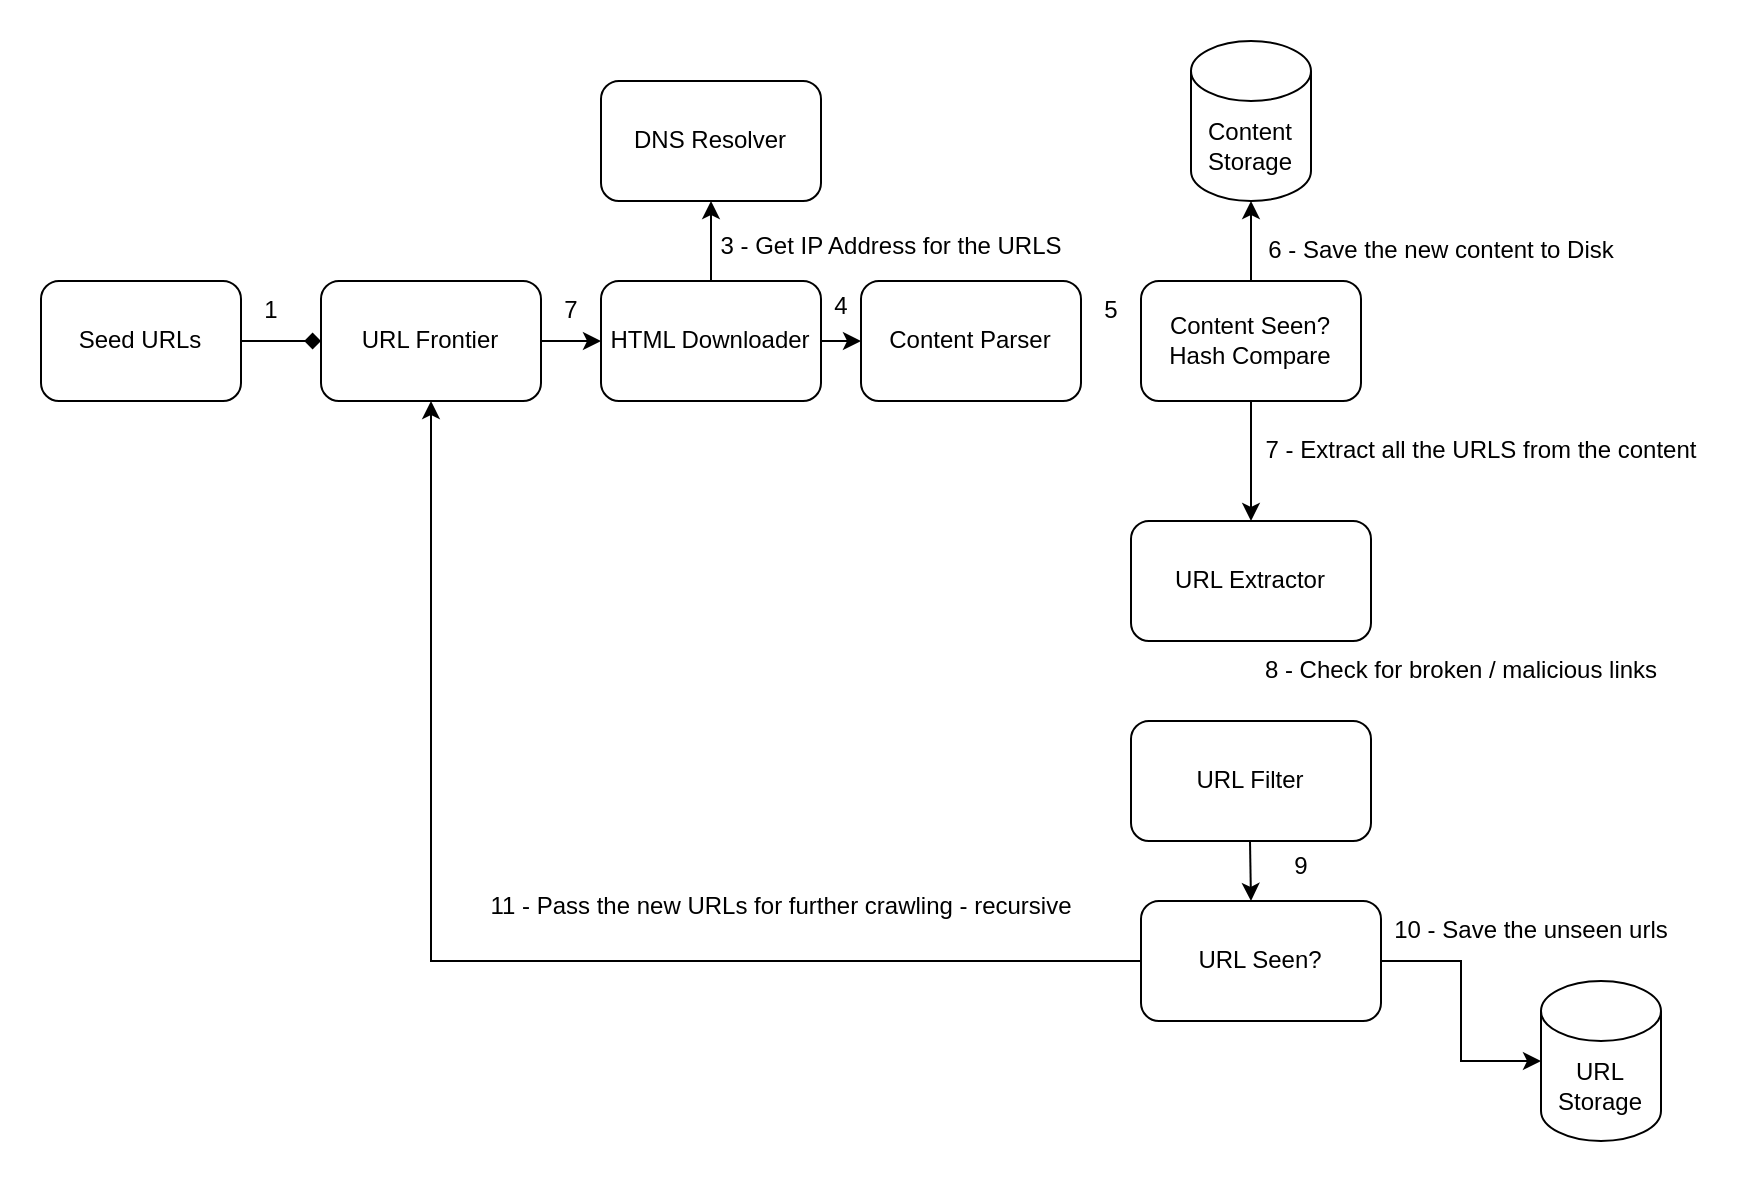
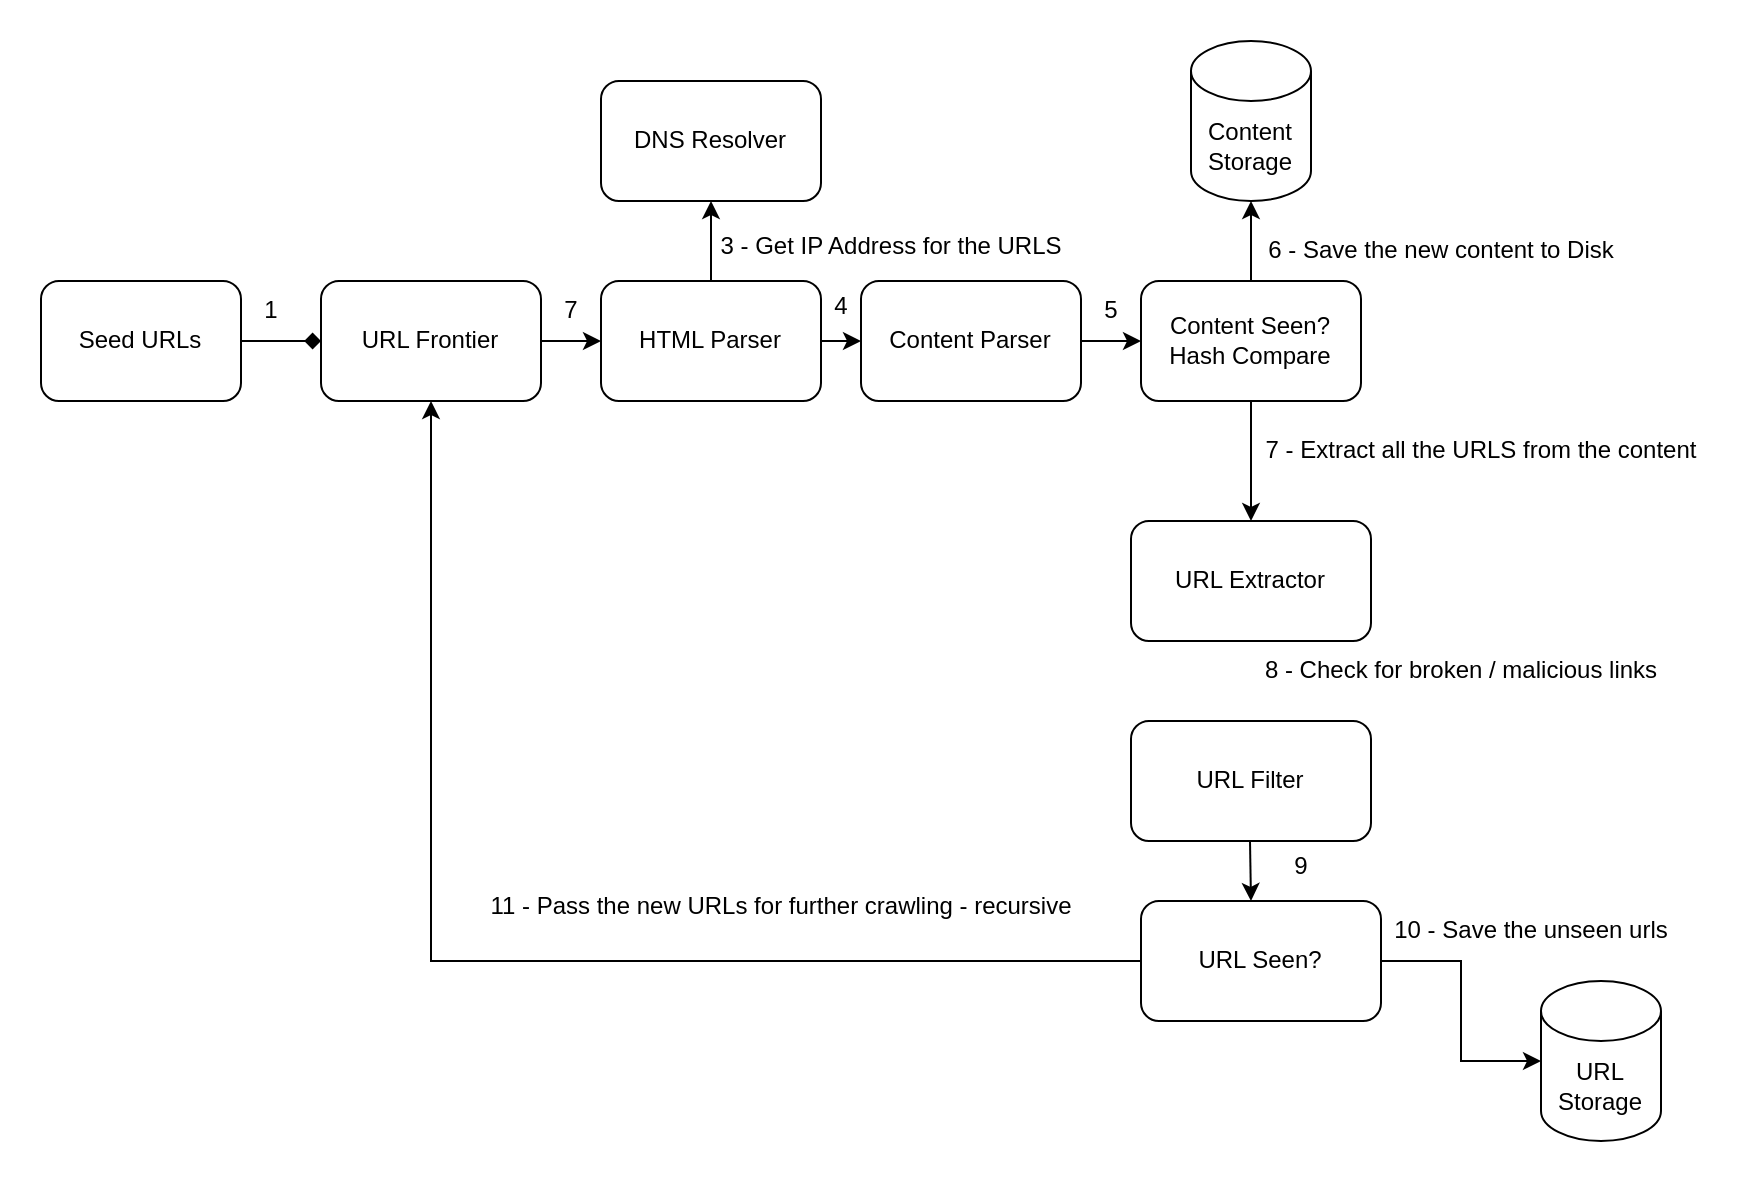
(711, 341) -> (711, 341)
none -> (1104, 341)
